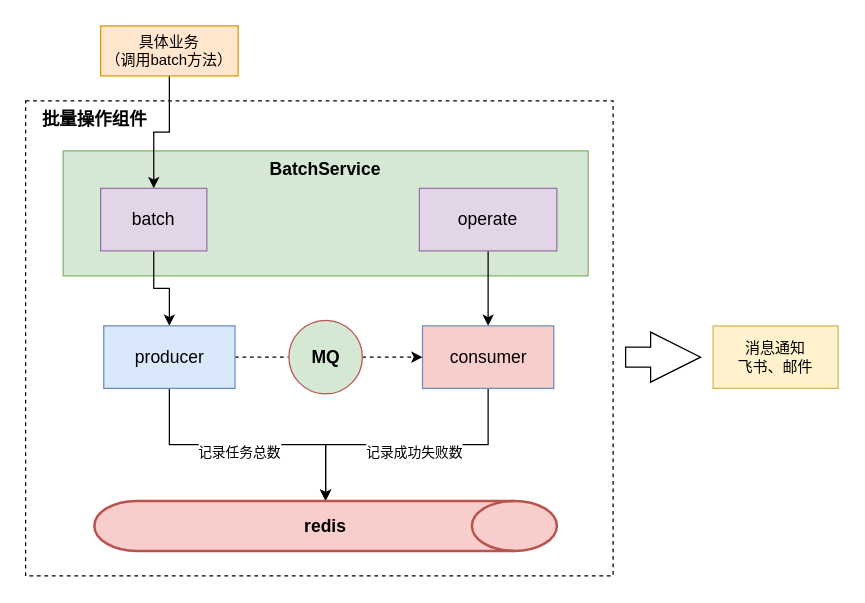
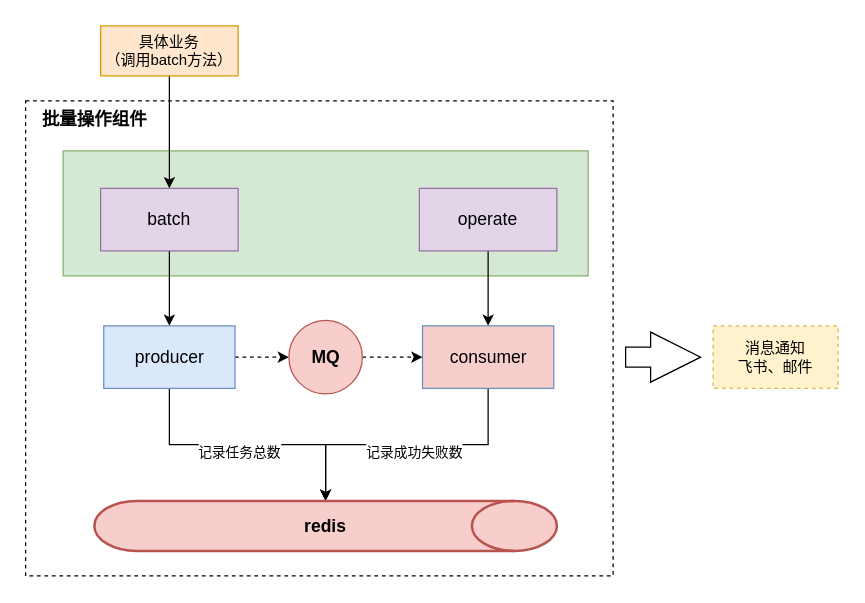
(326, 169) -> none
(154, 219) -> (169, 219)
(283, 357) -> (279, 357)
(326, 357) -> (326, 357)
(776, 357) -> (776, 357)
